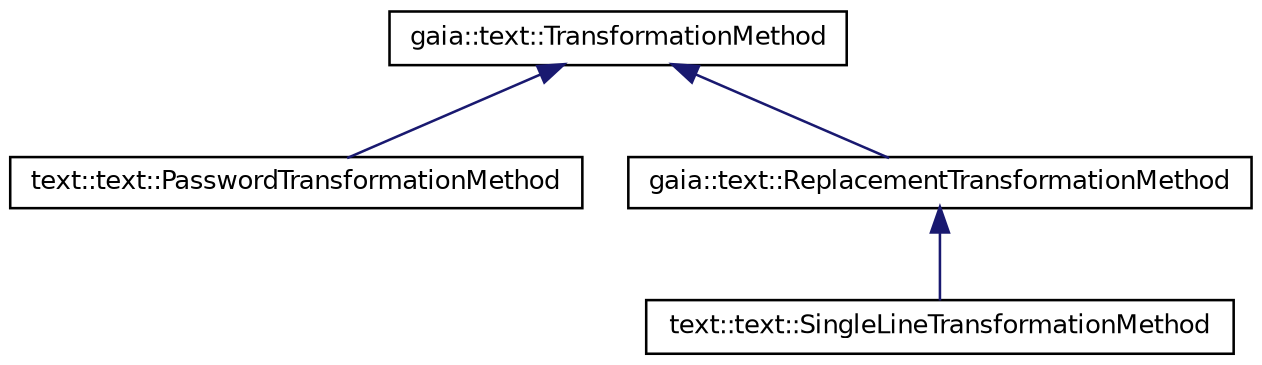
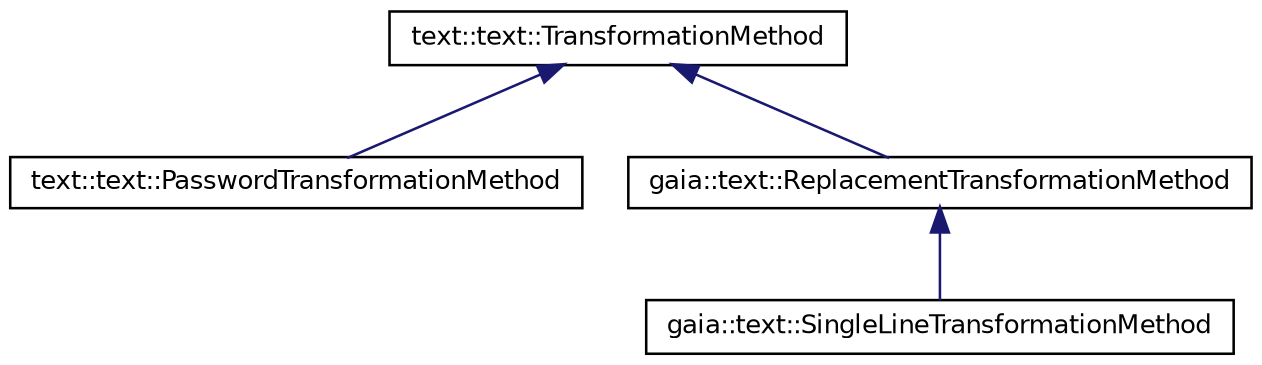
(618, 38) -> (618, 38)
(940, 327) -> (940, 327)
